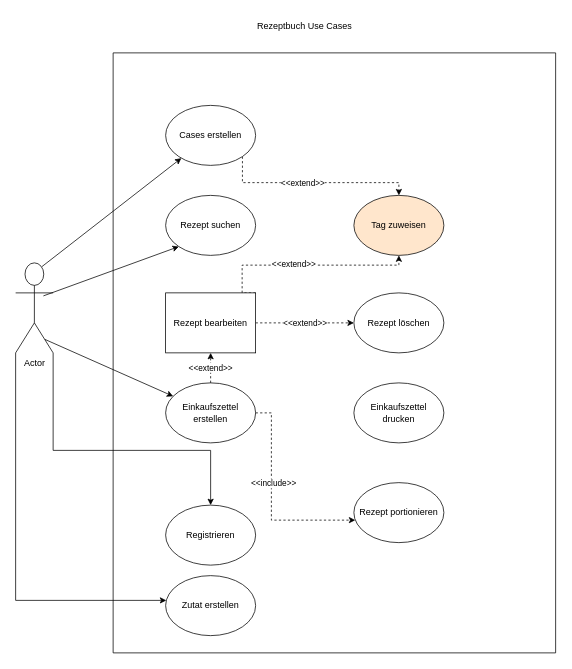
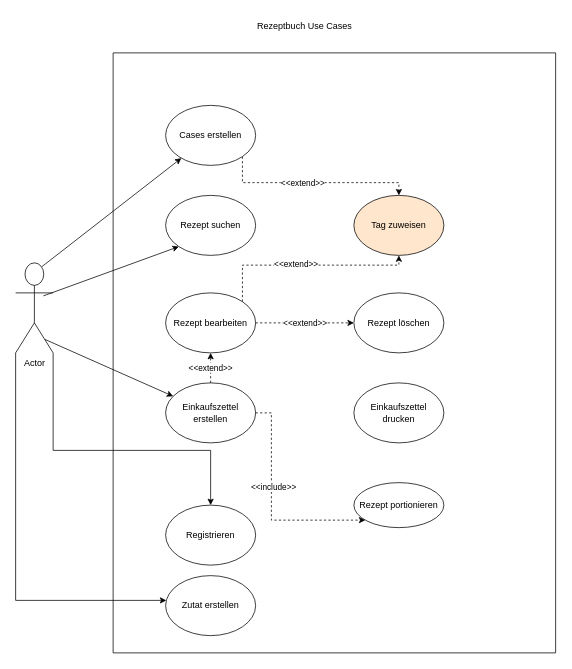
(210, 323) -> (210, 323)
(399, 513) -> (399, 505)
